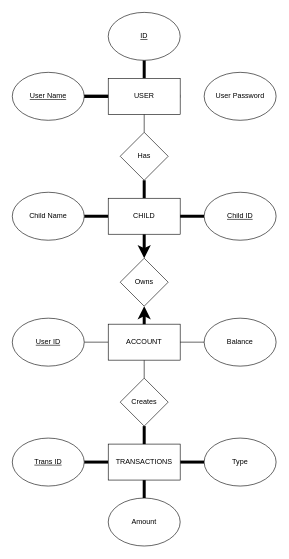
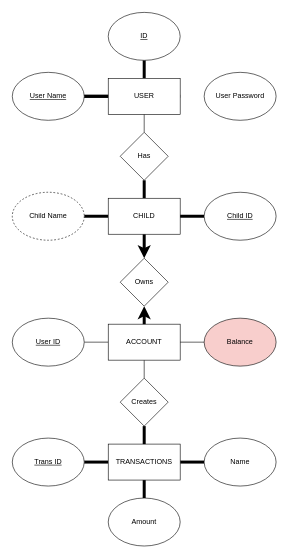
(48, 216) -> (48, 216)
(240, 342) -> (240, 342)
(240, 462) -> (240, 462)
